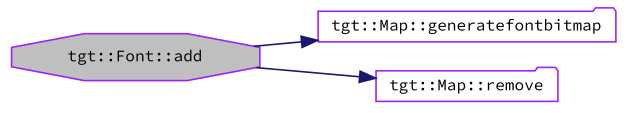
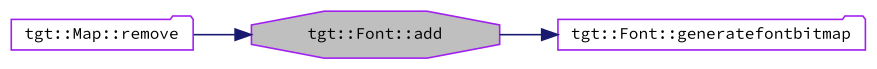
(467, 27) -> (712, 35)
(308, 72) -> (214, 35)
